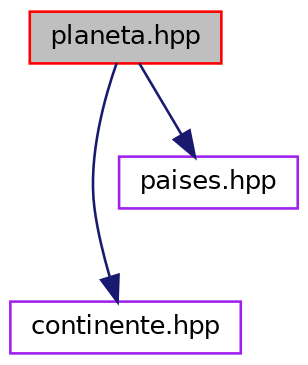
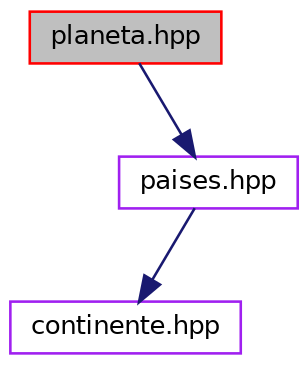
(93, 169) -> (174, 244)
